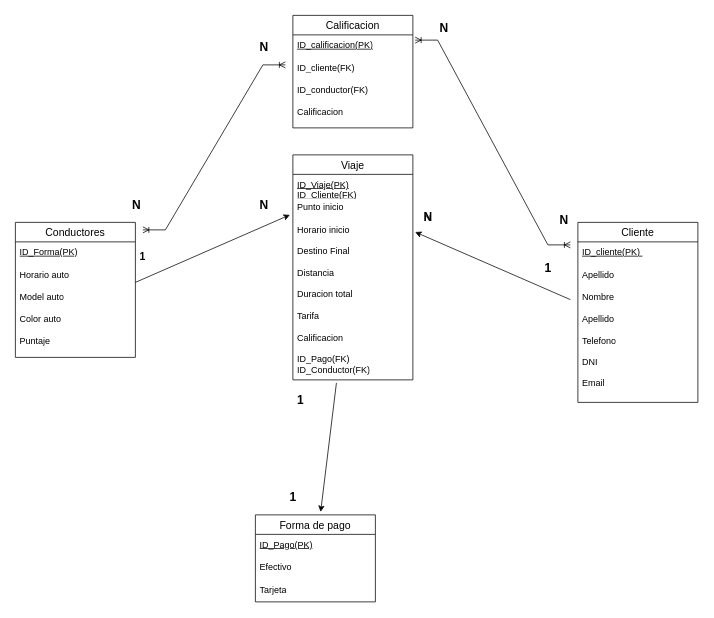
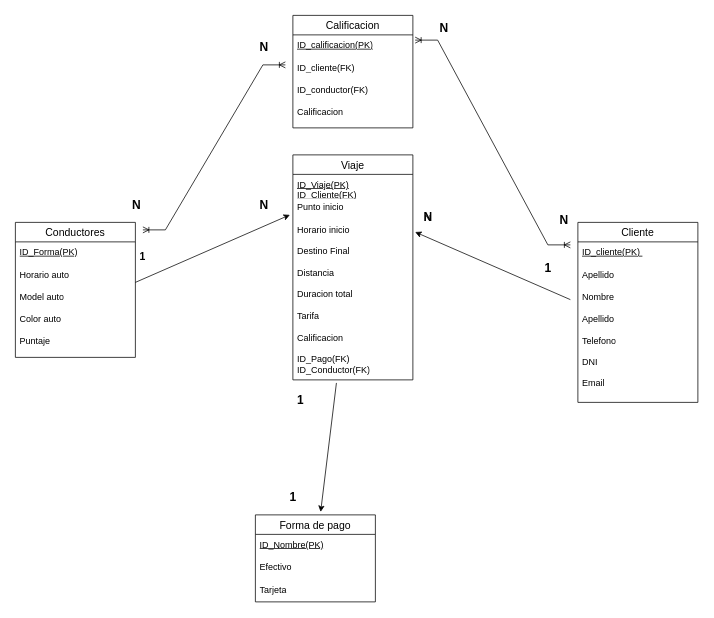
(288, 545) -> (293, 545)
